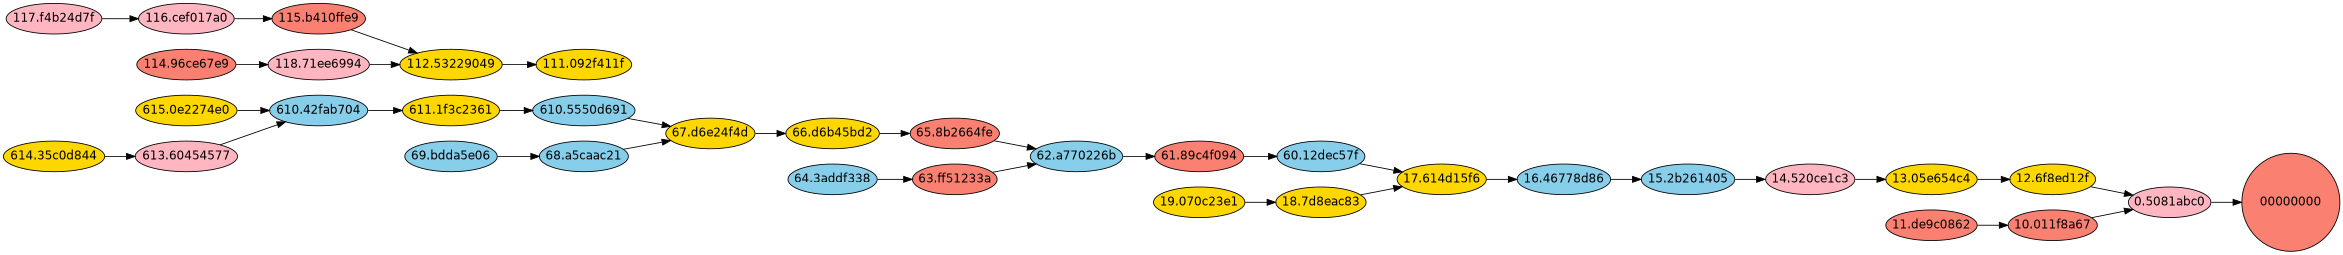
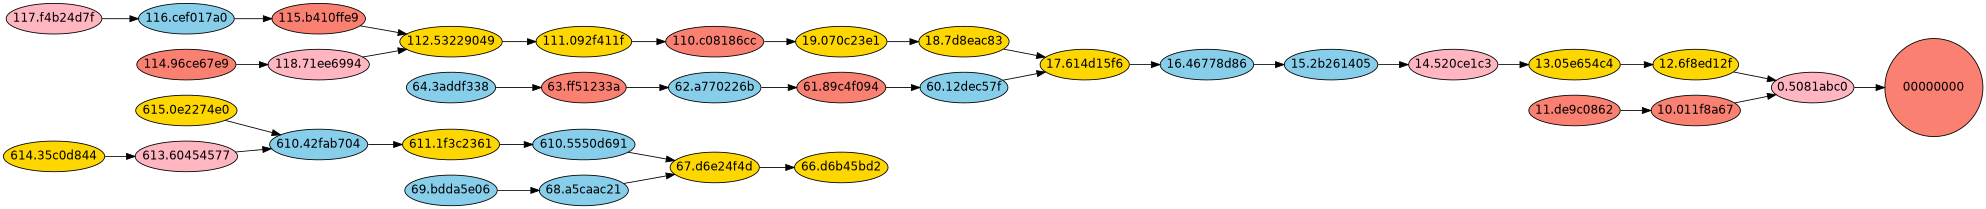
(186, 19) -> (186, 19)
none -> (715, 42)
(955, 133) -> none
